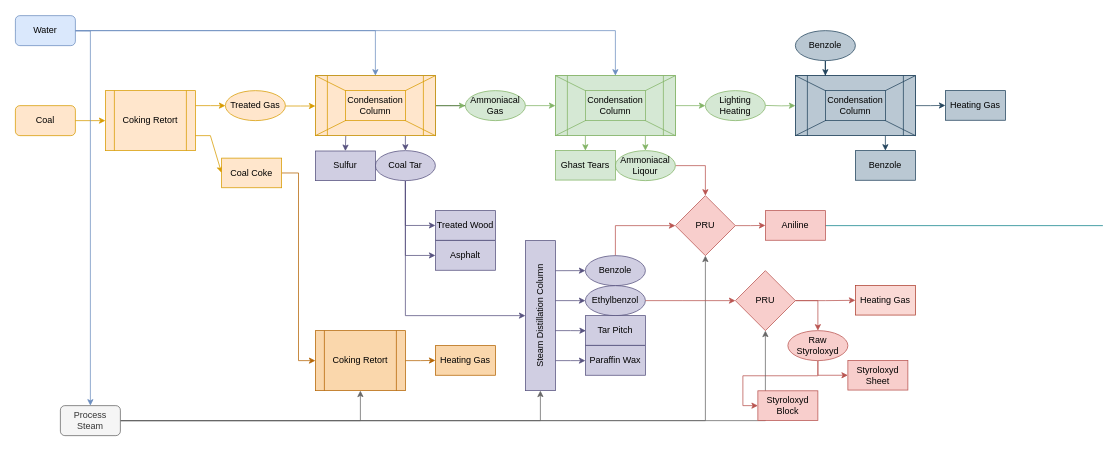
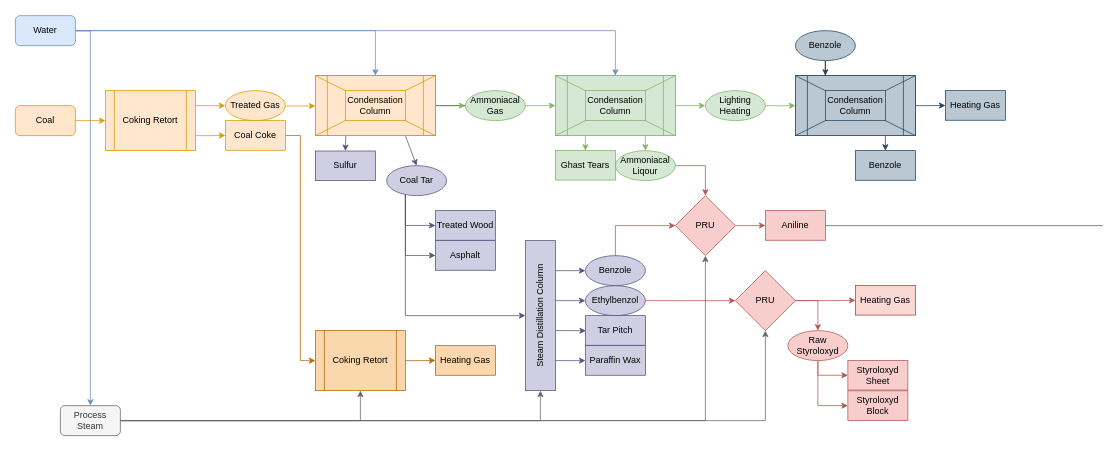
(405, 165) -> (417, 180)
(252, 173) -> (255, 135)
(788, 405) -> (878, 405)
